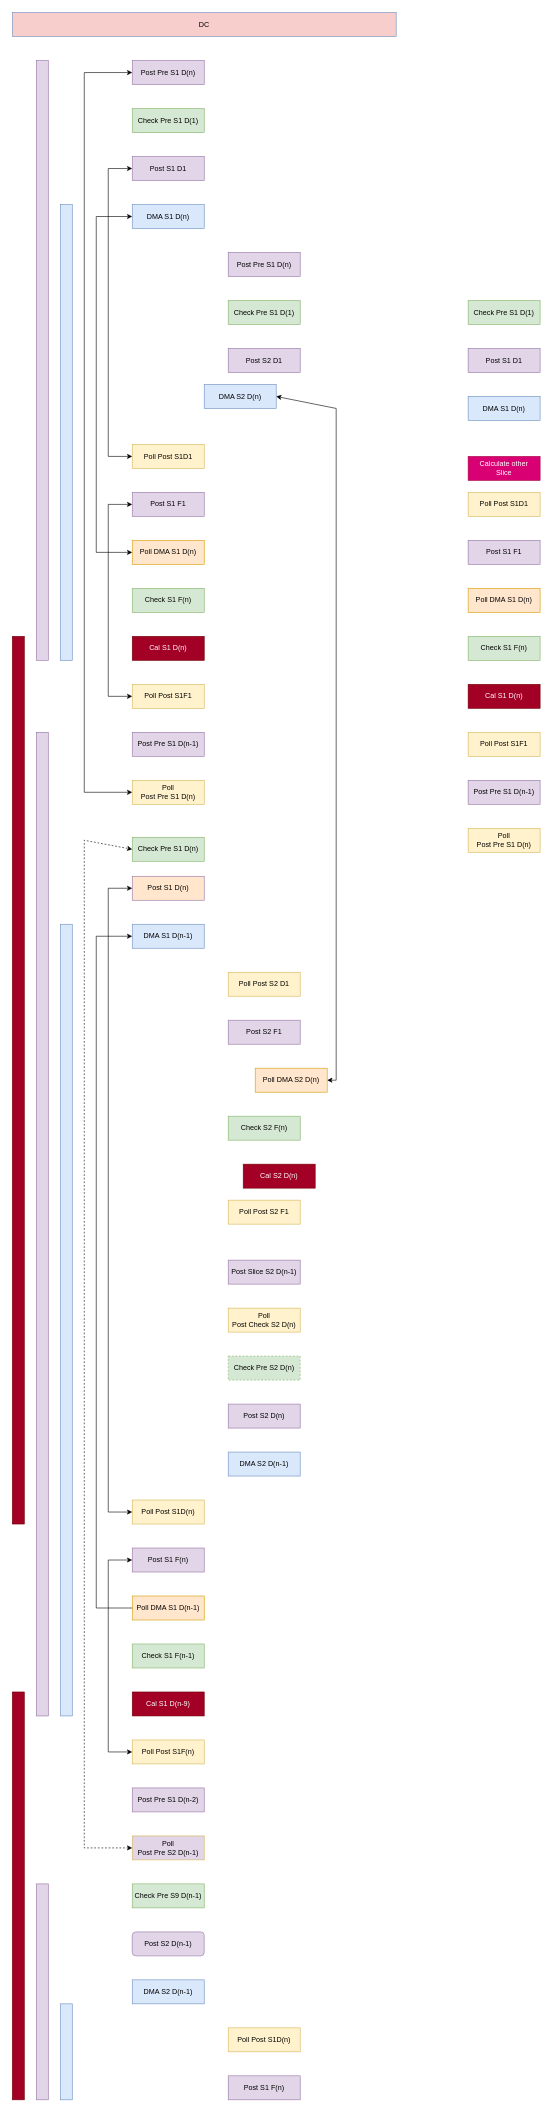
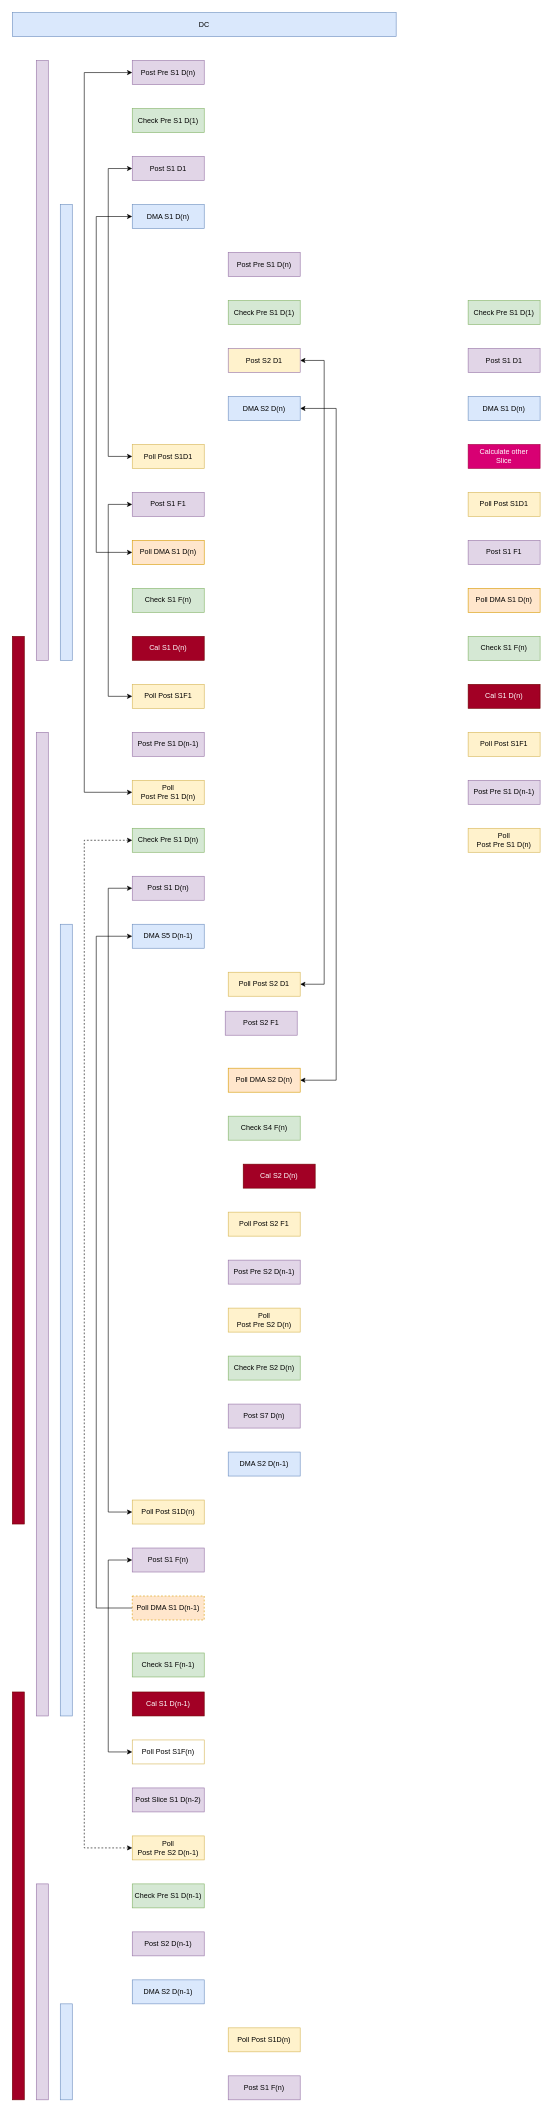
(204, 24) -> (204, 24)
(264, 360) -> (264, 360)
none -> (315, 360)
(240, 396) -> (264, 408)
(504, 468) -> (504, 456)
(168, 849) -> (168, 840)
(168, 888) -> (168, 888)
(168, 936) -> (168, 936)
(264, 1032) -> (261, 1023)
(291, 1080) -> (264, 1080)
(264, 1128) -> (264, 1128)
(264, 1212) -> (264, 1224)
(264, 1272) -> (264, 1272)
(264, 1320) -> (264, 1320)
(264, 1368) -> (264, 1368)
(264, 1416) -> (264, 1416)
(168, 1608) -> (168, 1608)
(168, 1656) -> (168, 1665)
(168, 1704) -> (168, 1704)
(168, 1752) -> (168, 1752)
(168, 1800) -> (168, 1800)
(168, 1848) -> (168, 1848)
(168, 1896) -> (168, 1896)
(168, 1944) -> (168, 1944)
